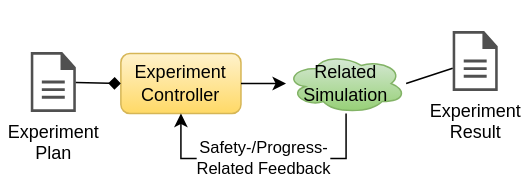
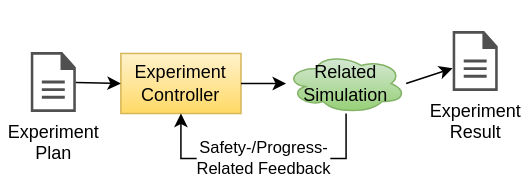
(445, 70) -> (441, 72)
(108, 83) -> (109, 83)
(181, 83) -> (181, 83)
